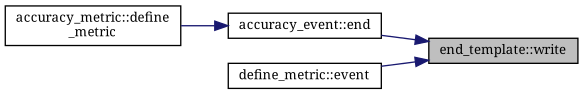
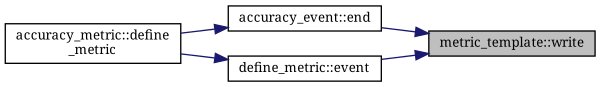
(503, 51) -> (512, 44)
none -> (198, 56)
